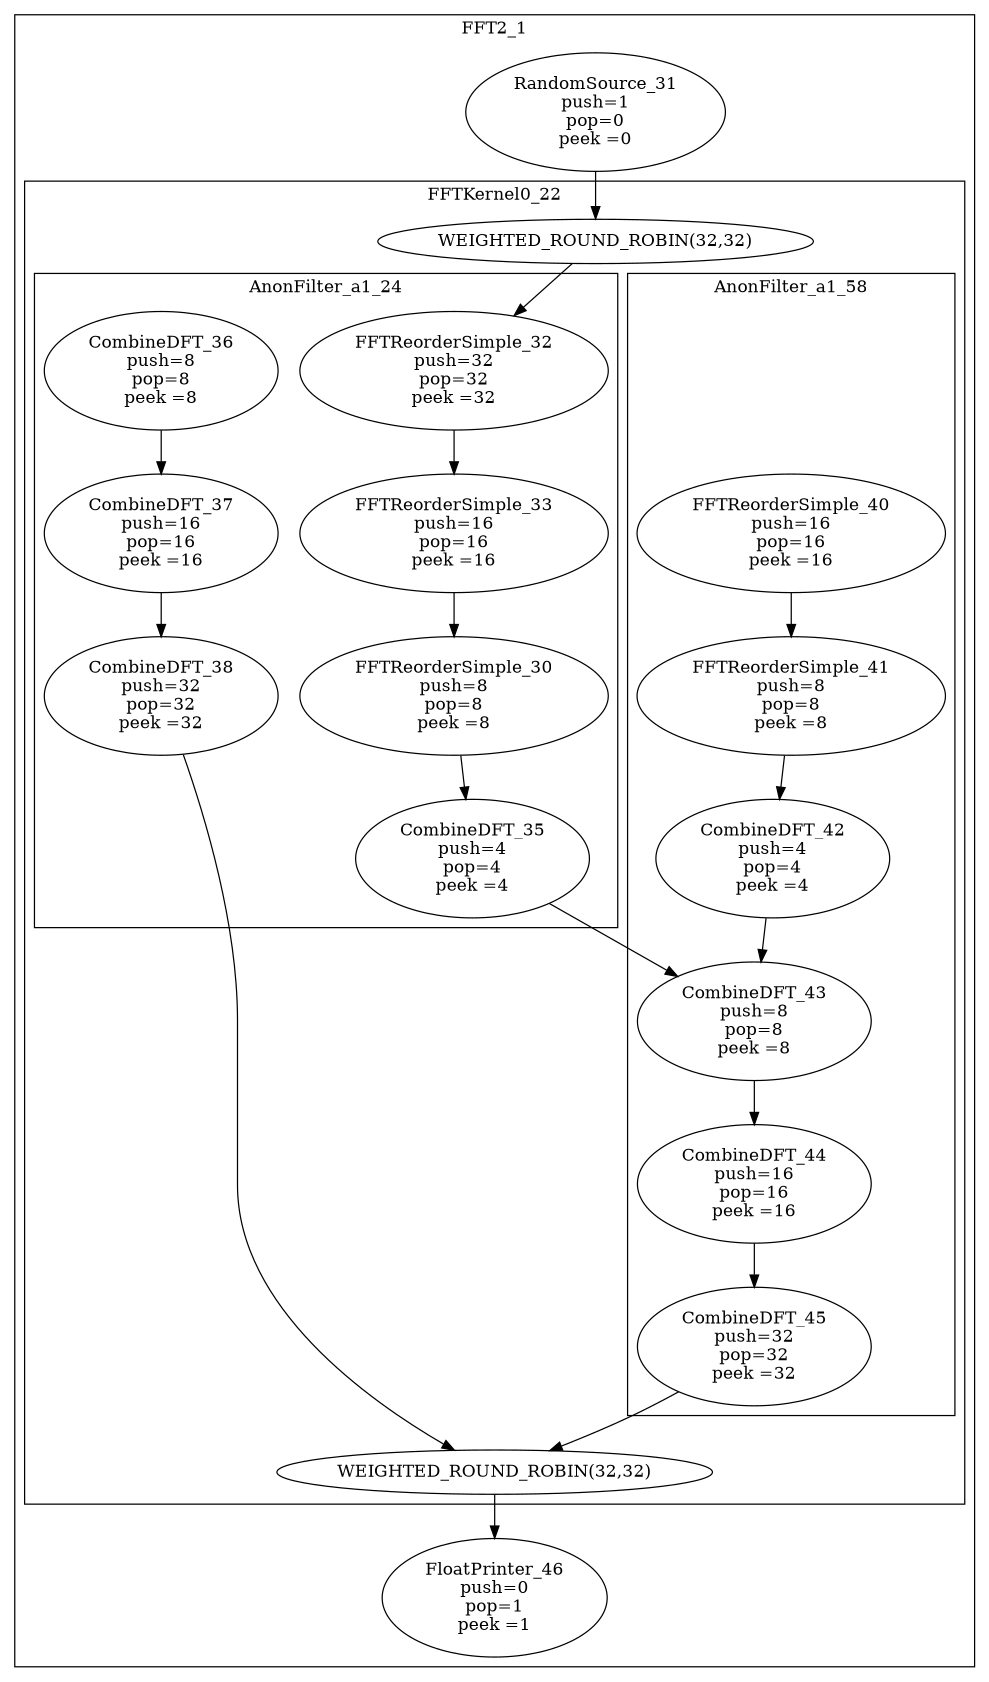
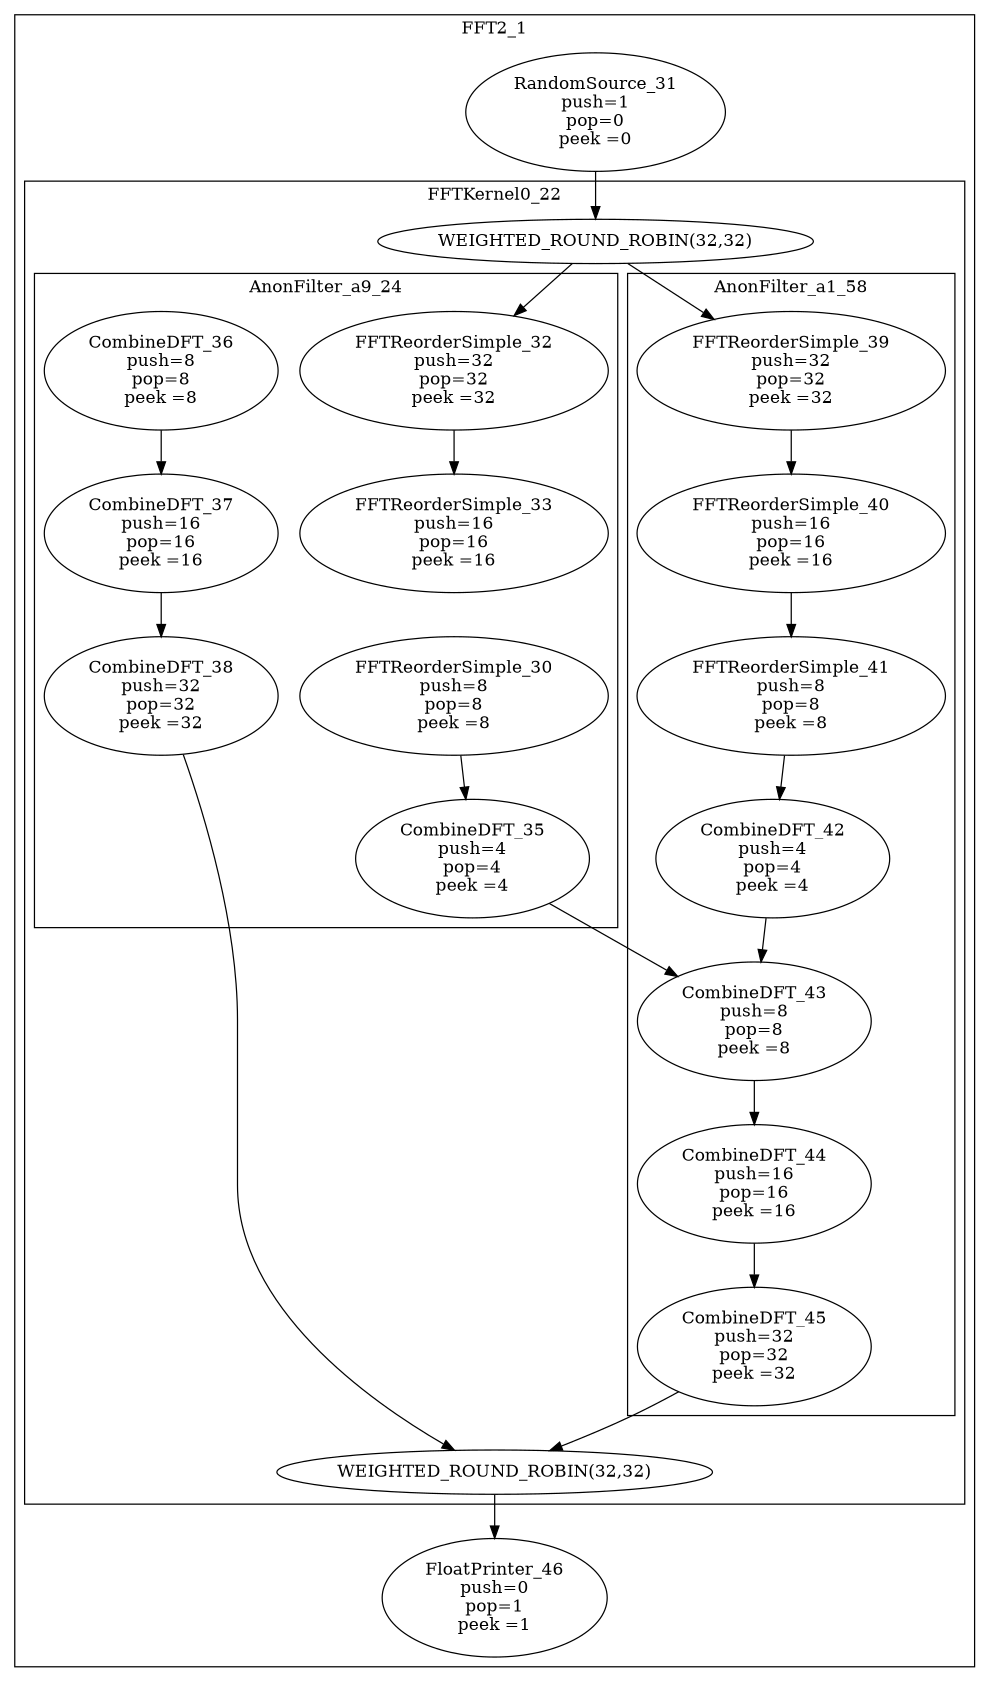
(326, 288) -> (326, 288)
none -> (791, 371)
(454, 609) -> none
